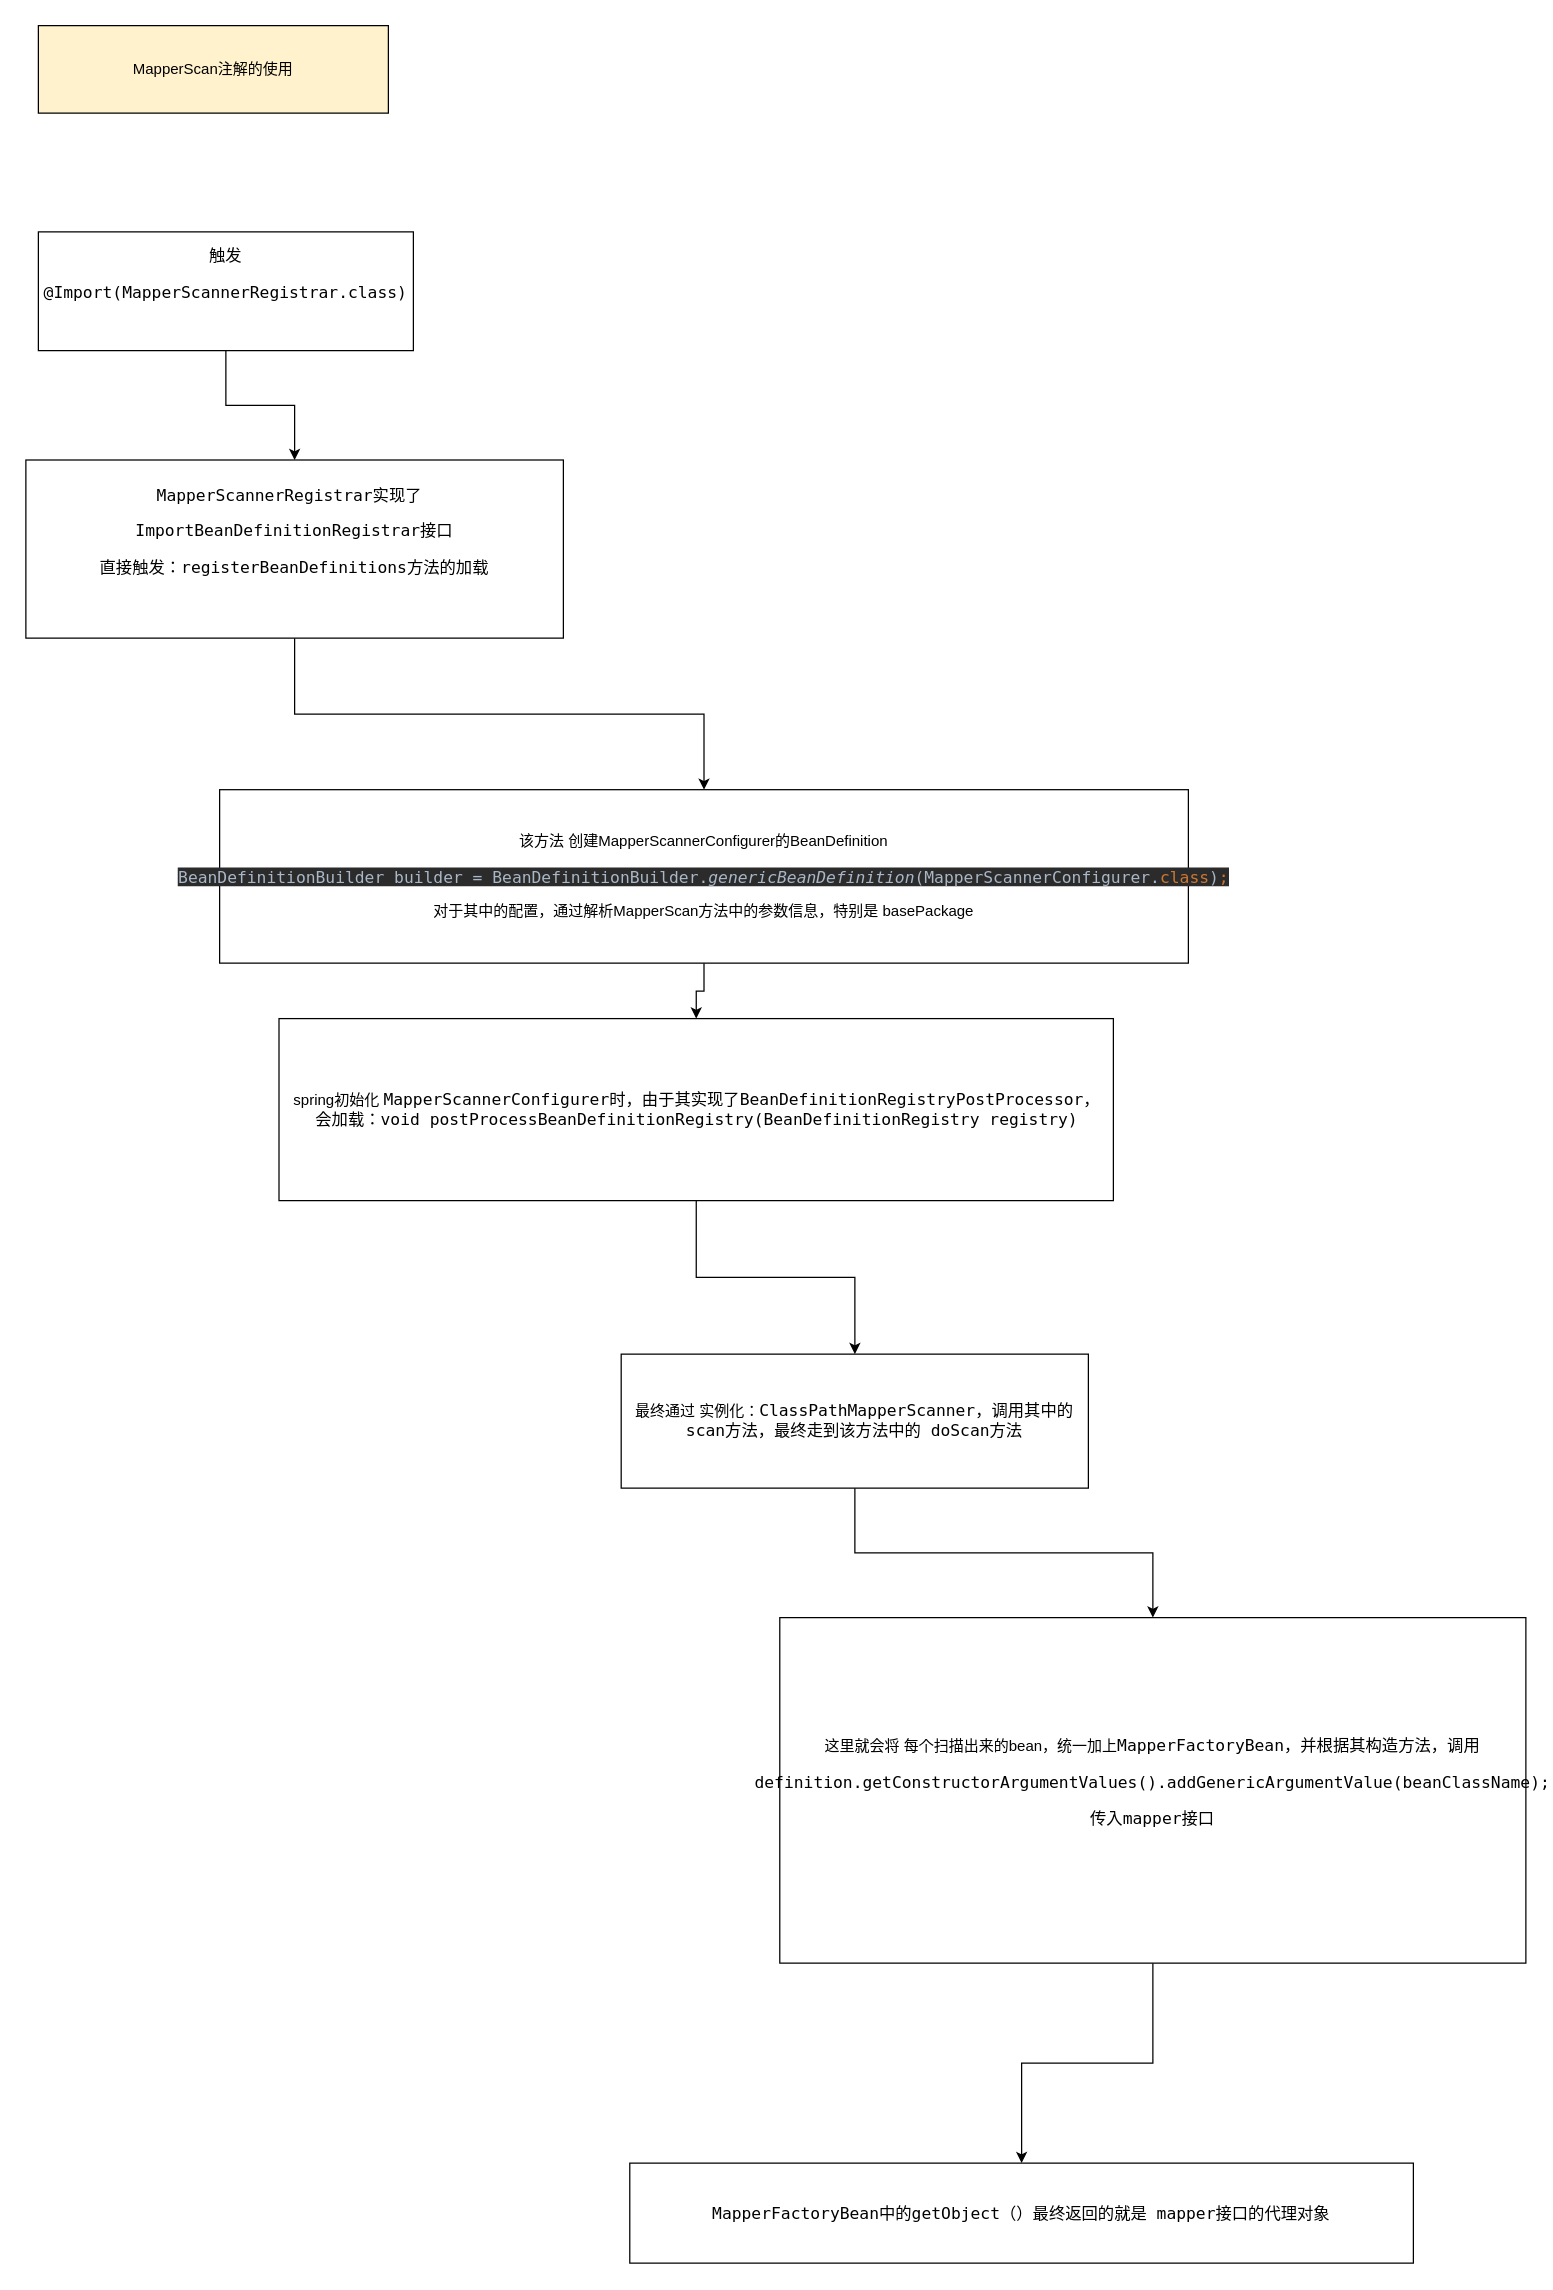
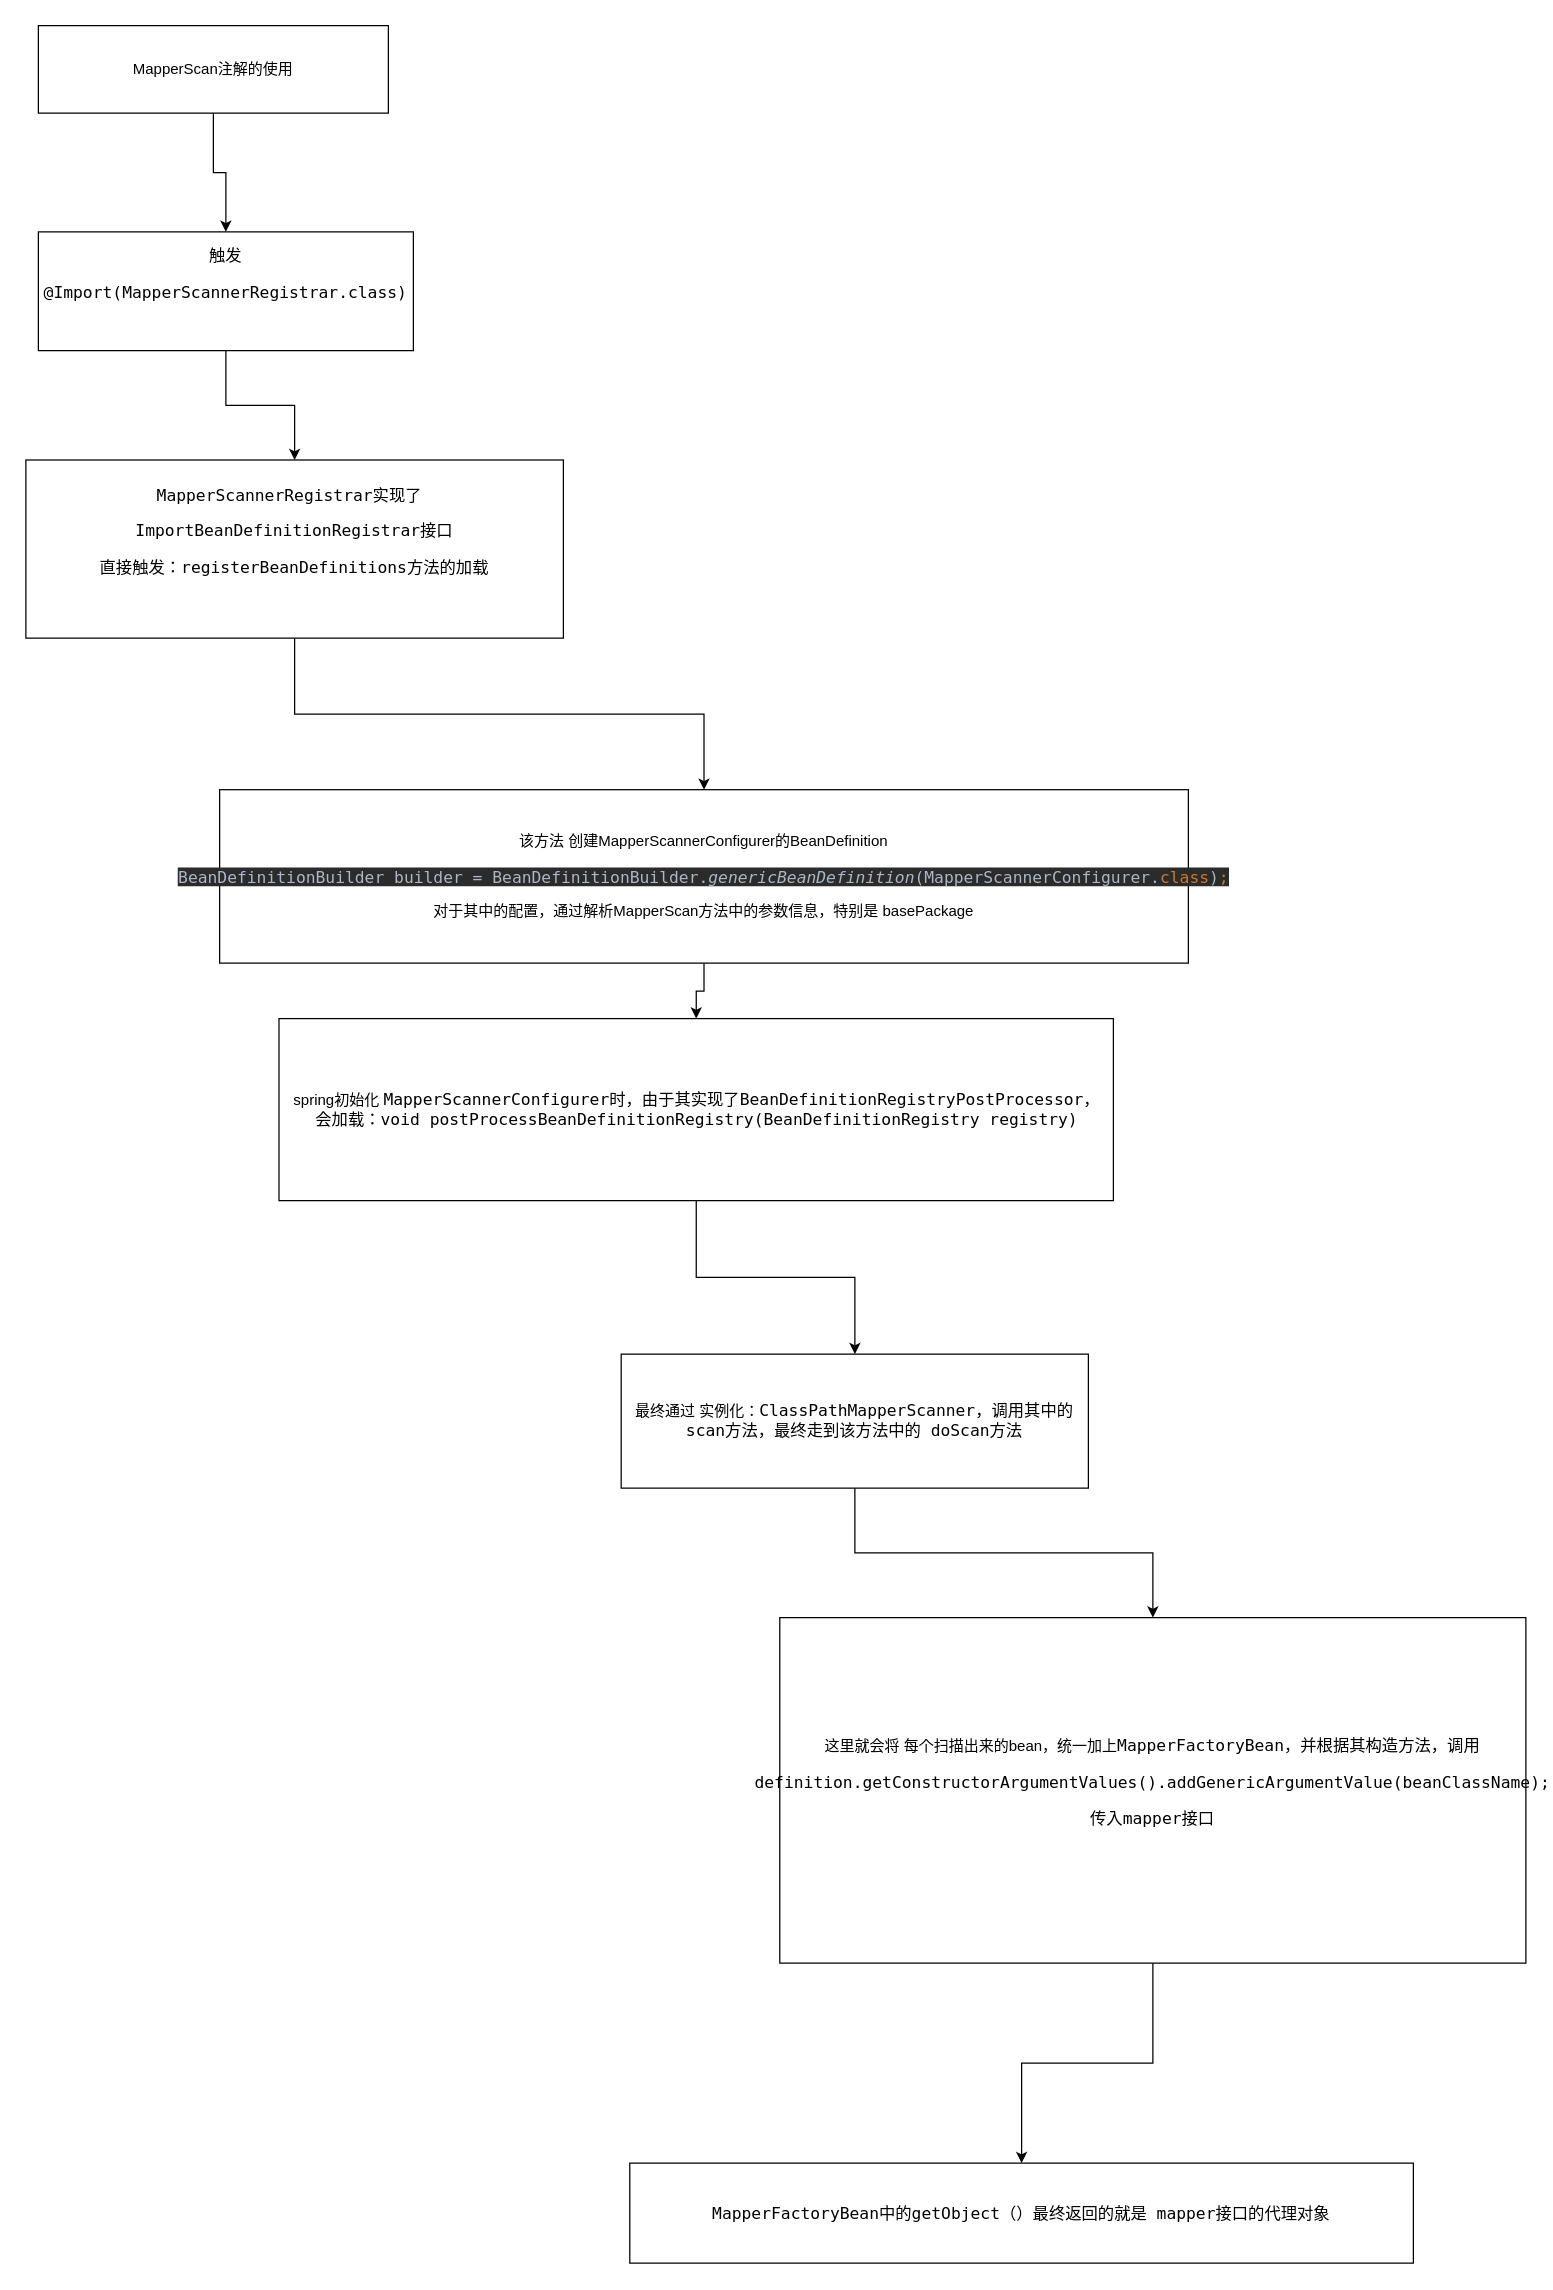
(213, 69) -> (213, 69)
none -> (215, 173)
